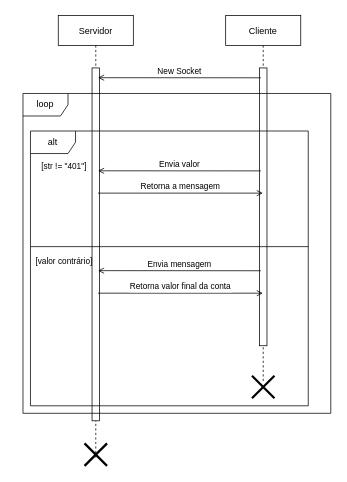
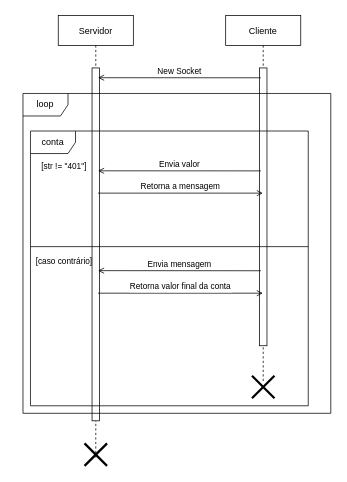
(53, 142) -> (53, 142)
(64, 261) -> (64, 261)
